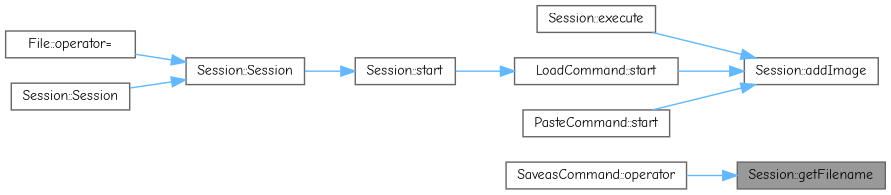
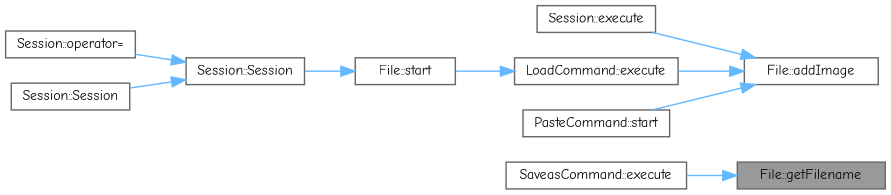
(70, 44) -> (70, 44)
(405, 71) -> (405, 71)
(596, 71) -> (596, 71)
(811, 71) -> (811, 71)
(596, 176) -> (596, 176)
(811, 176) -> (811, 176)
